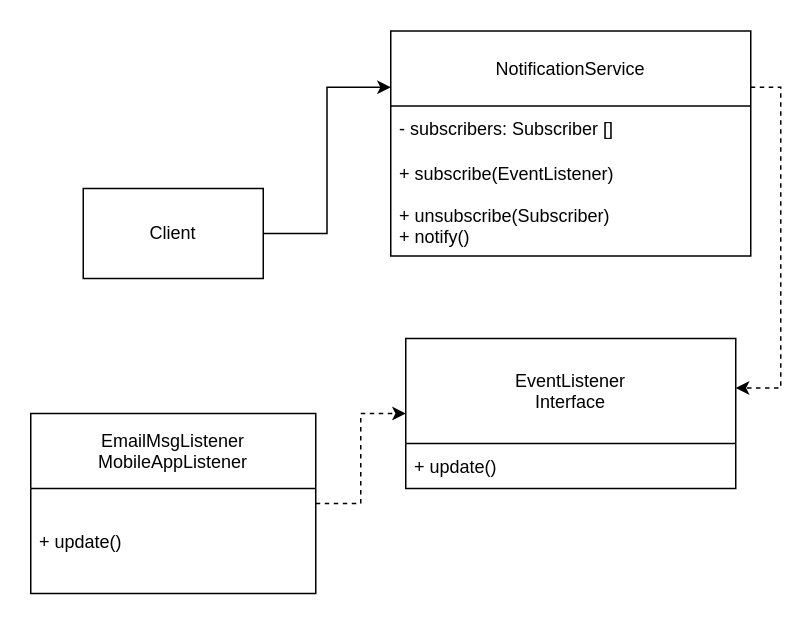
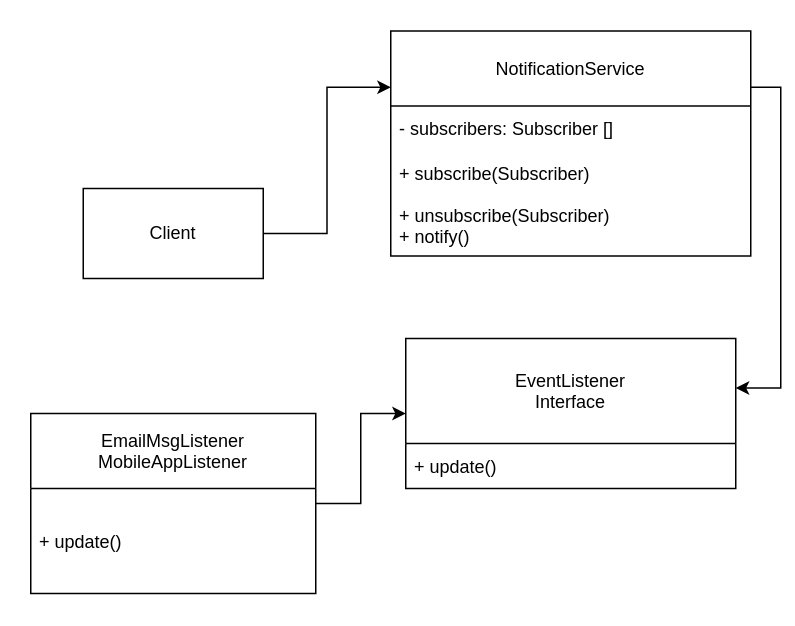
(523, 174) -> (508, 174)
(781, 240) -> (781, 240)
(361, 462) -> (361, 462)
